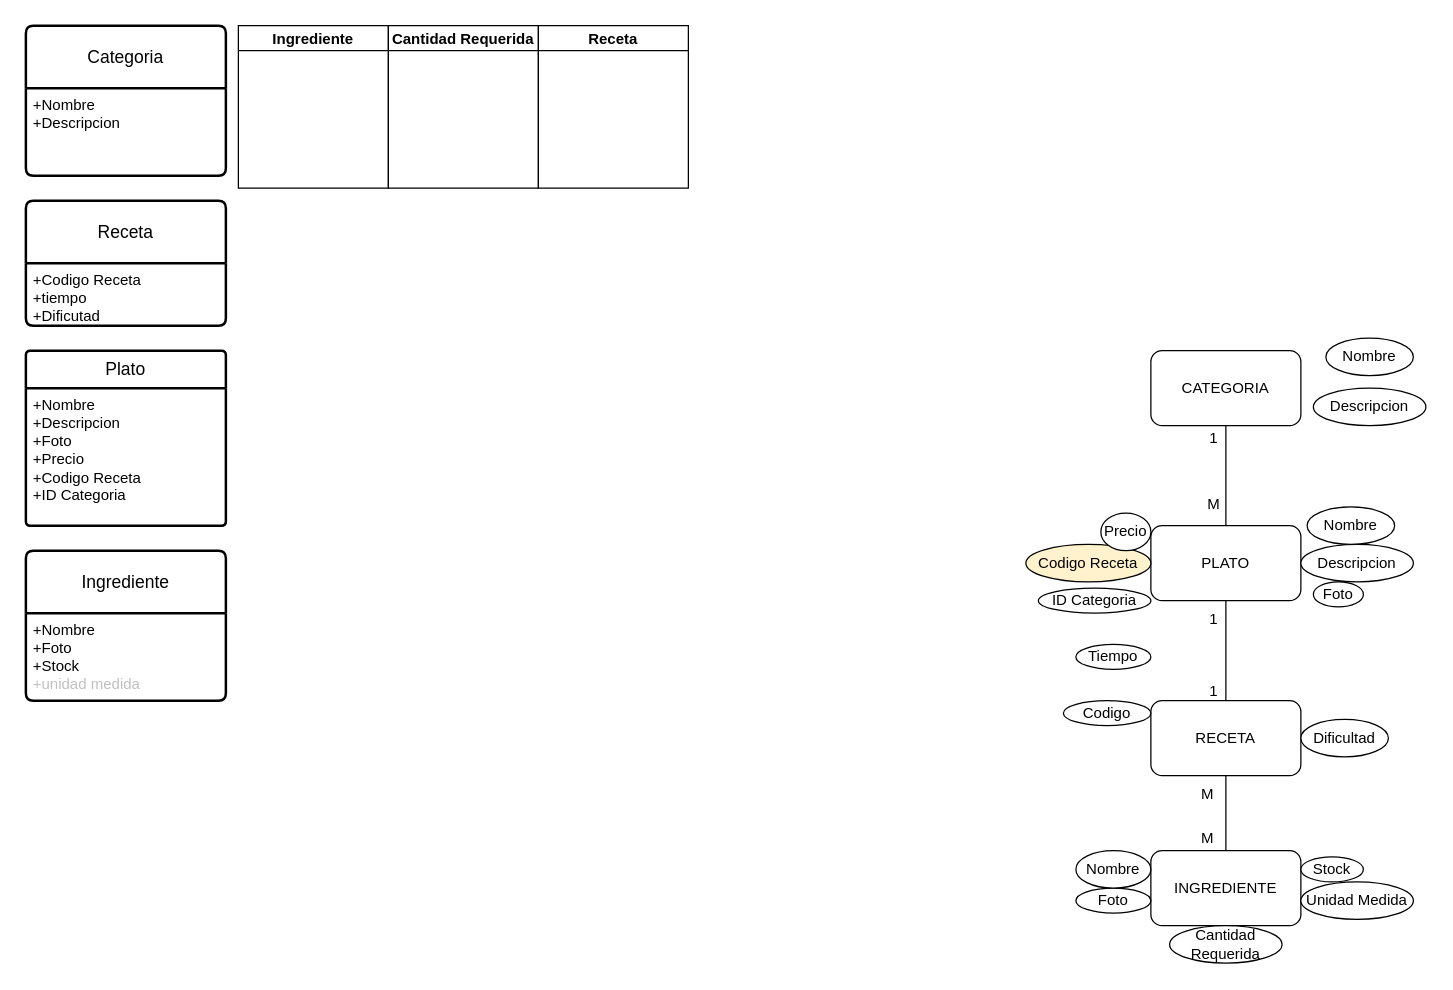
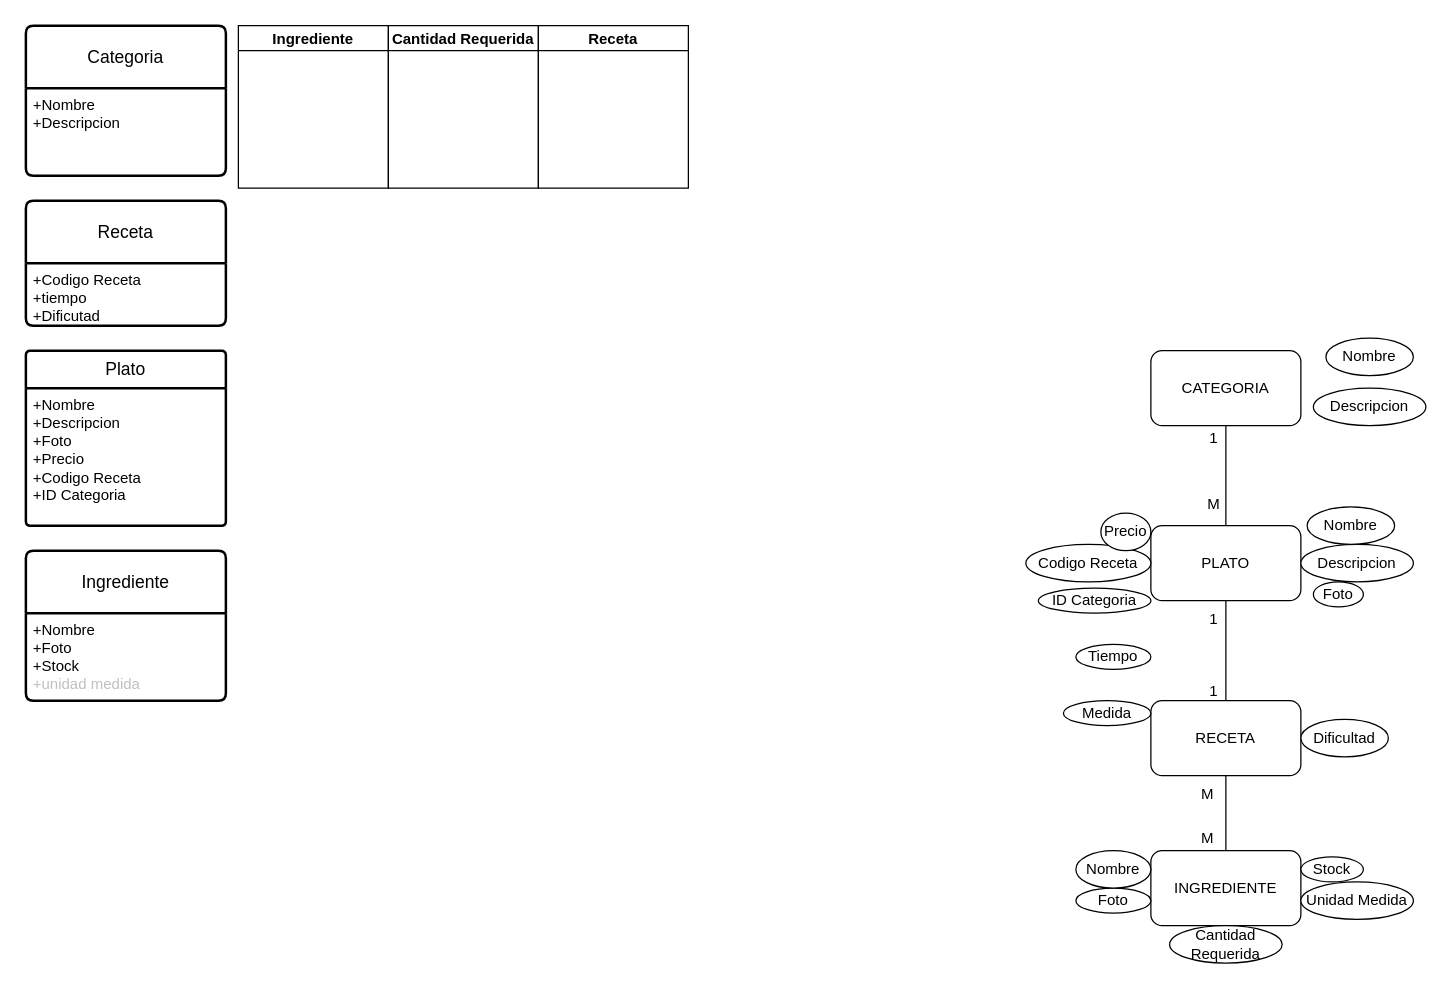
(1088, 563) -> (1088, 563)
(1107, 713) -> (1107, 713)
